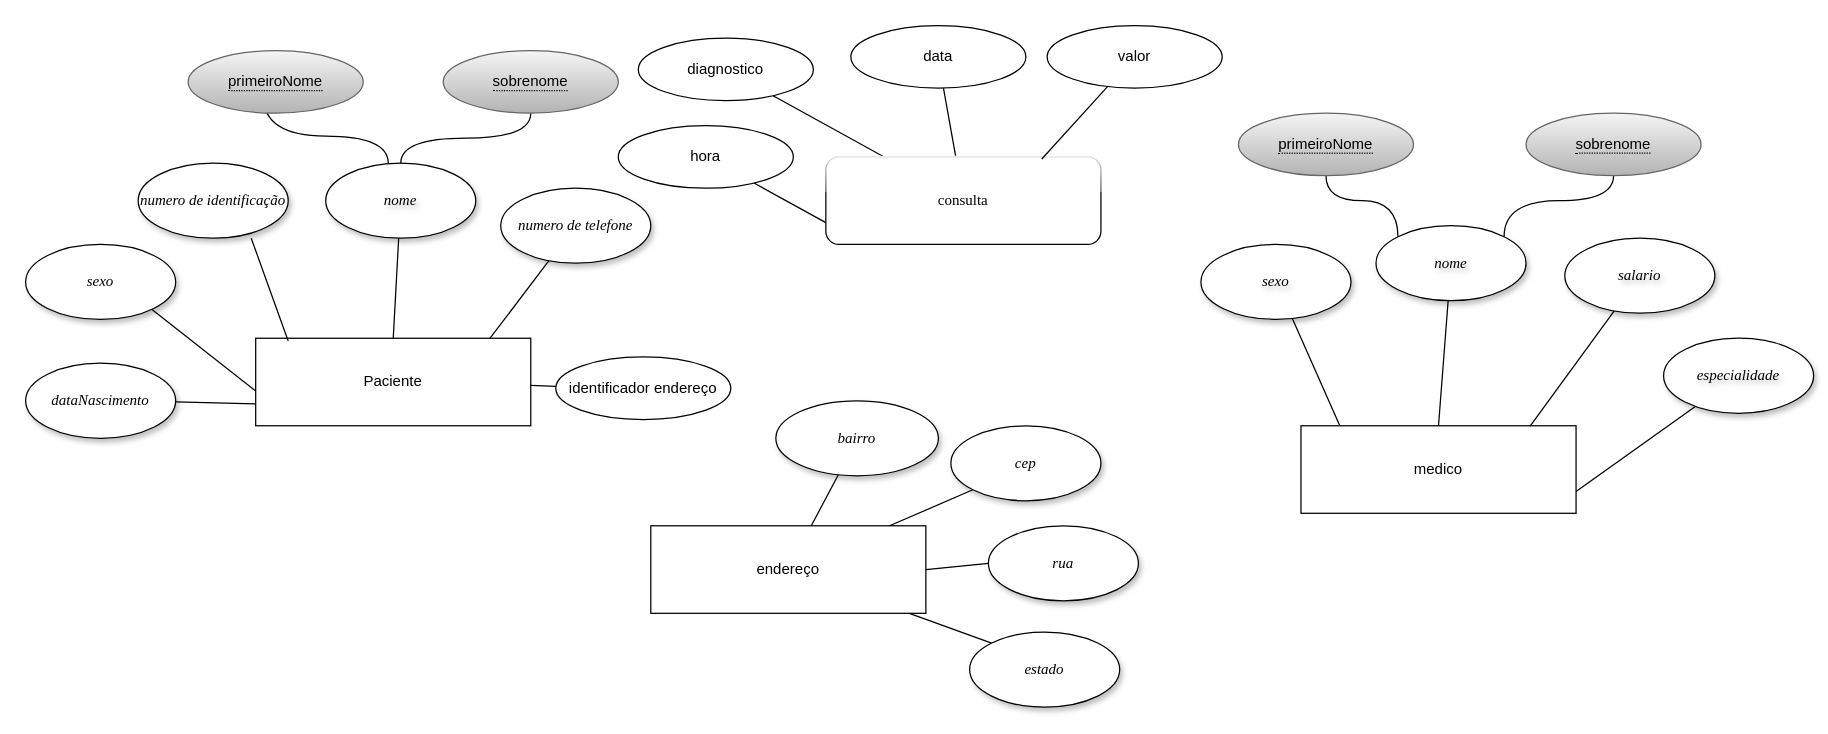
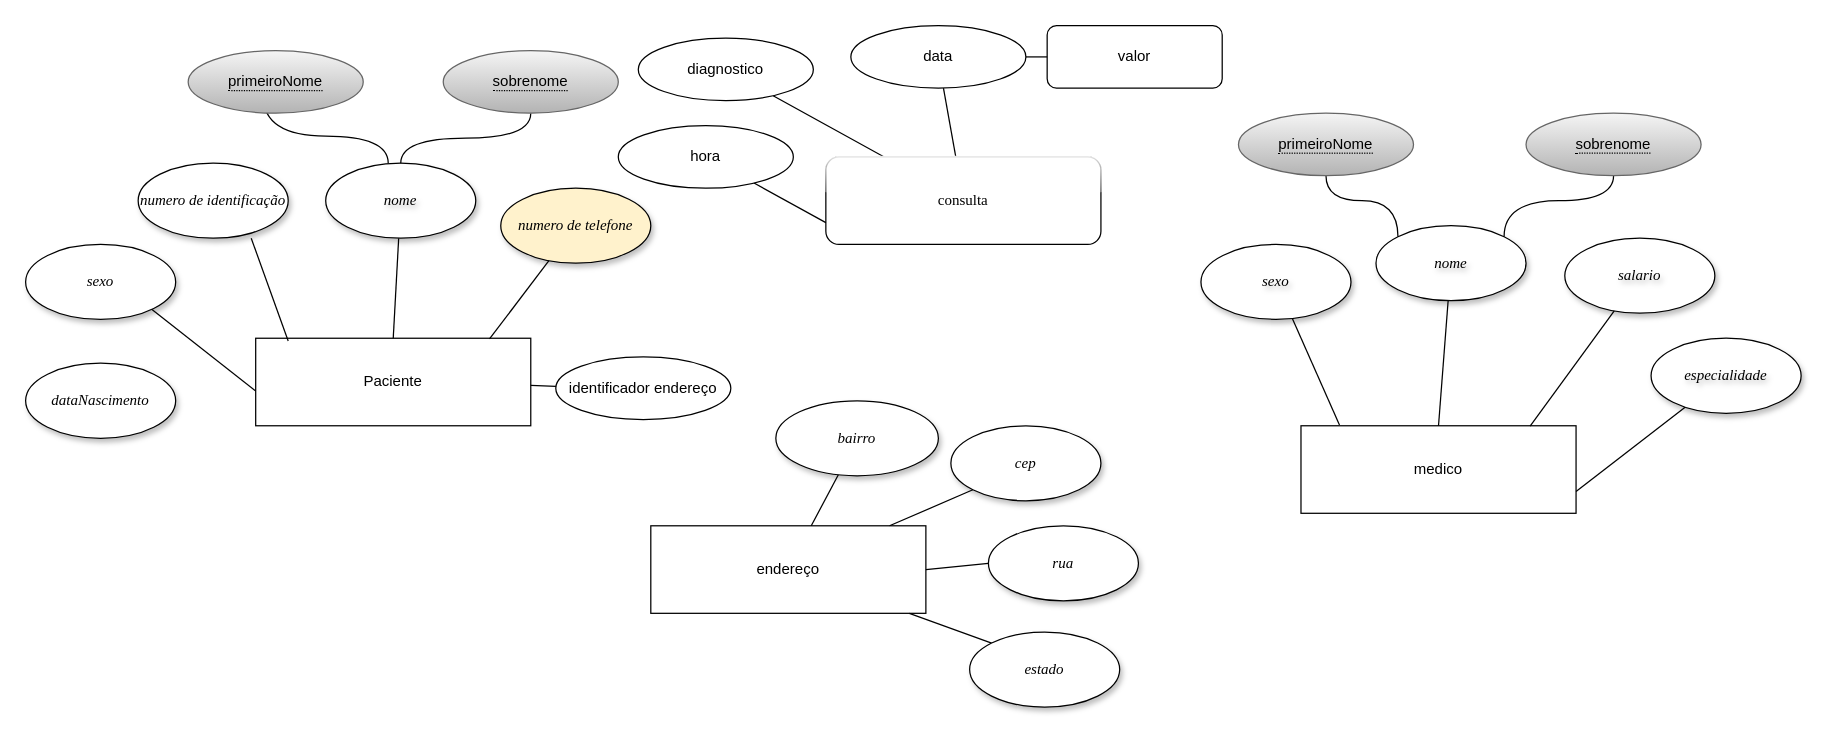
(1134, 57) -> (1134, 57)
(1075, 122) -> (1037, 57)
(576, 226) -> (576, 226)
(1738, 376) -> (1726, 376)
(216, 403) -> none
